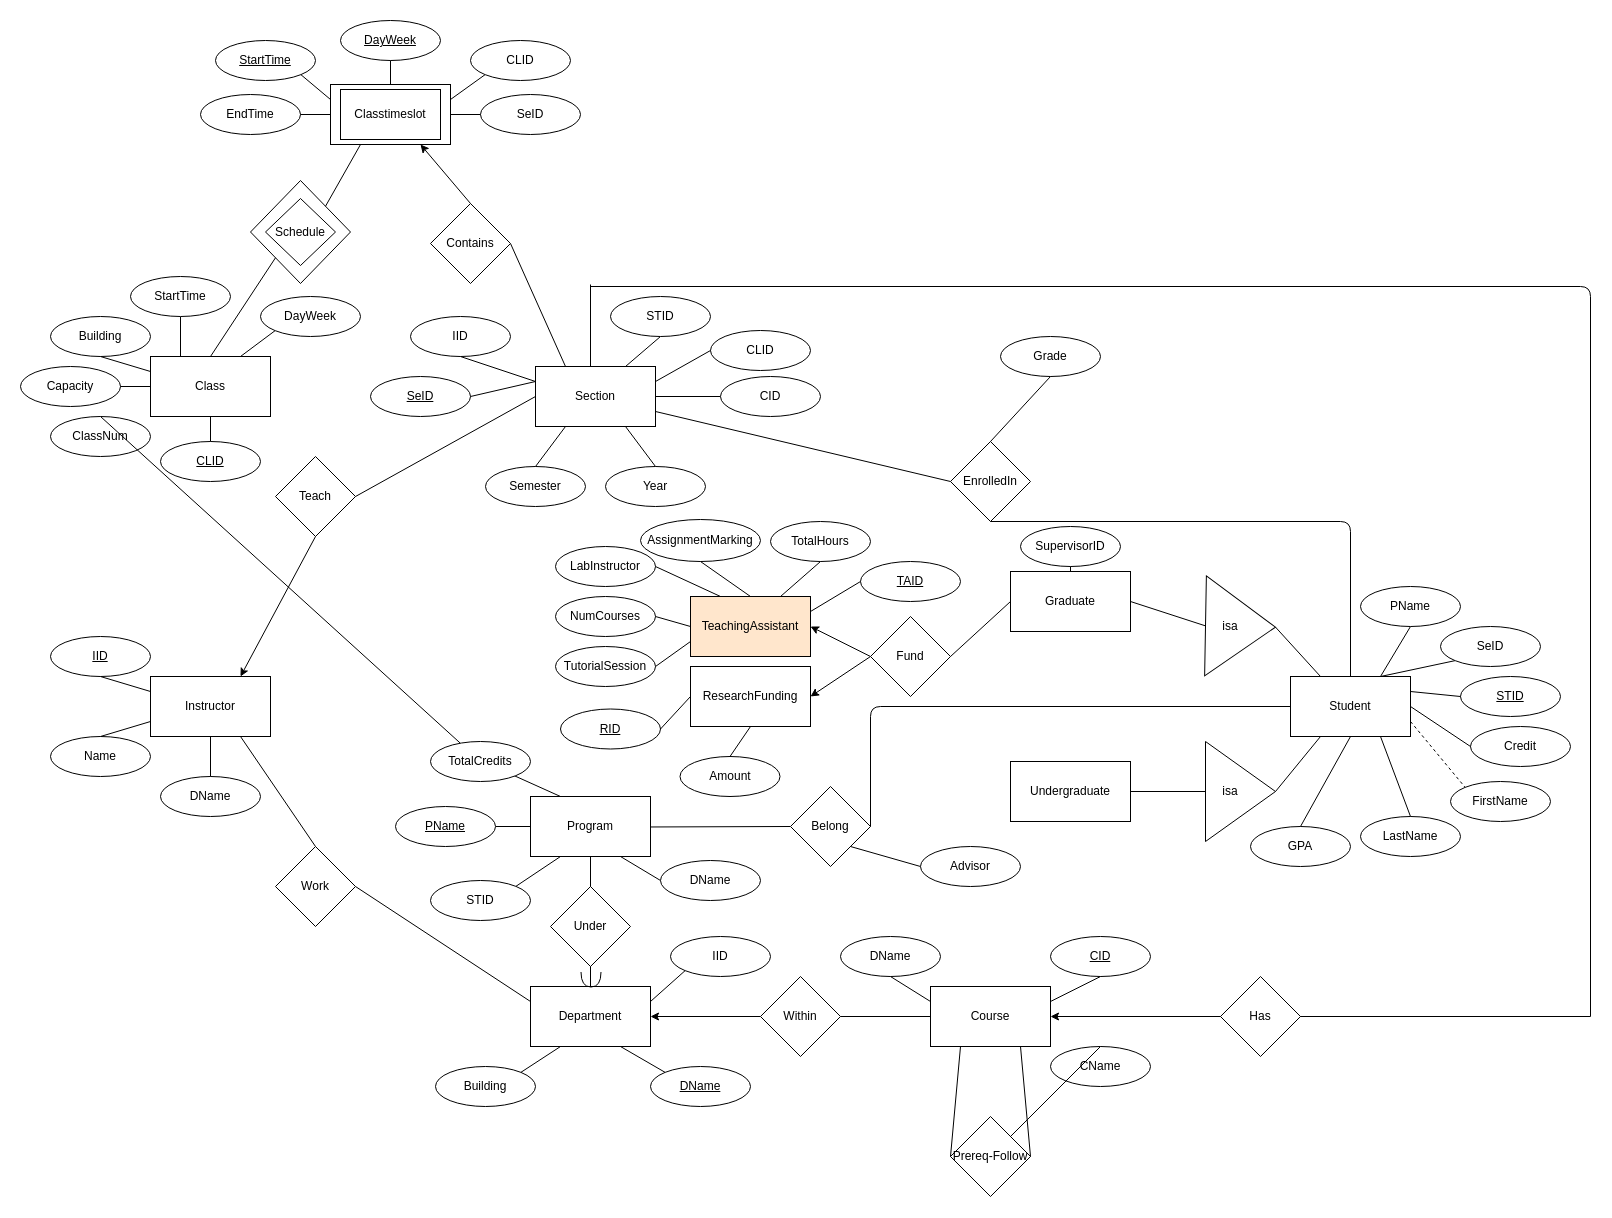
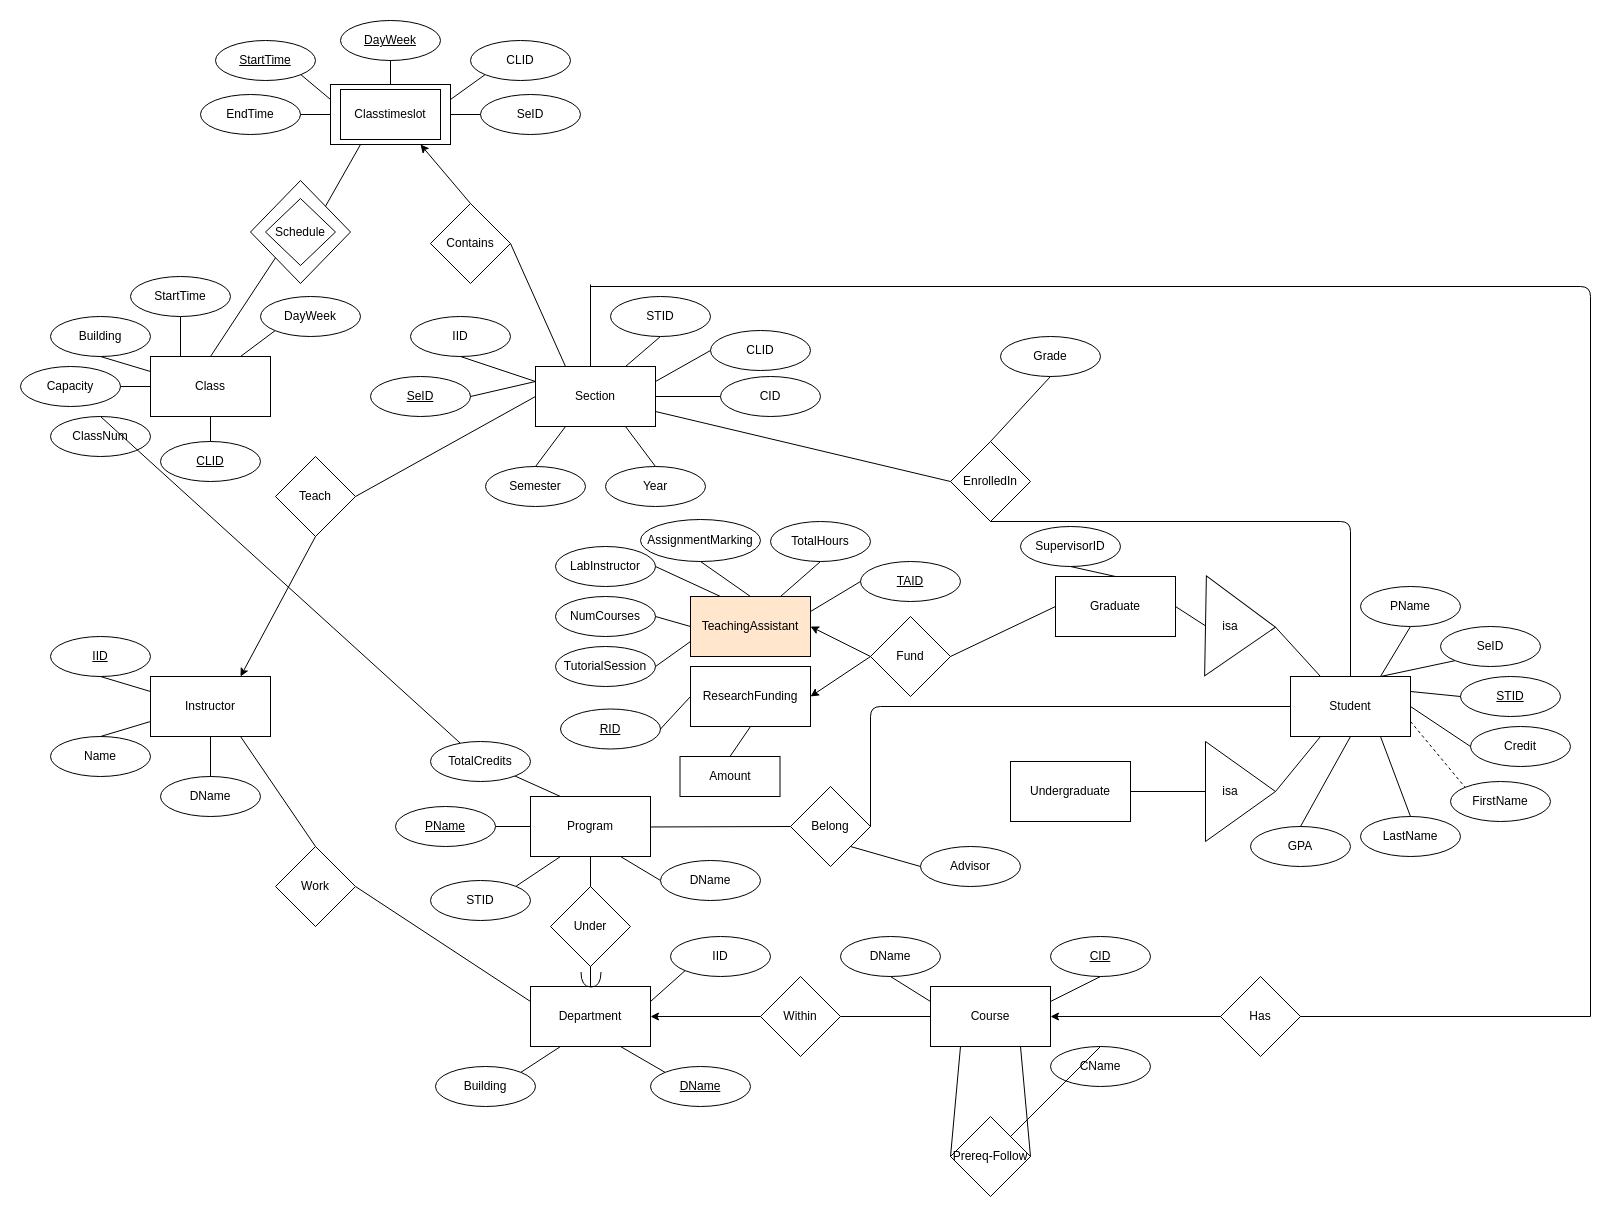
(1071, 602) -> (1116, 607)
(730, 777) -> (730, 777)
